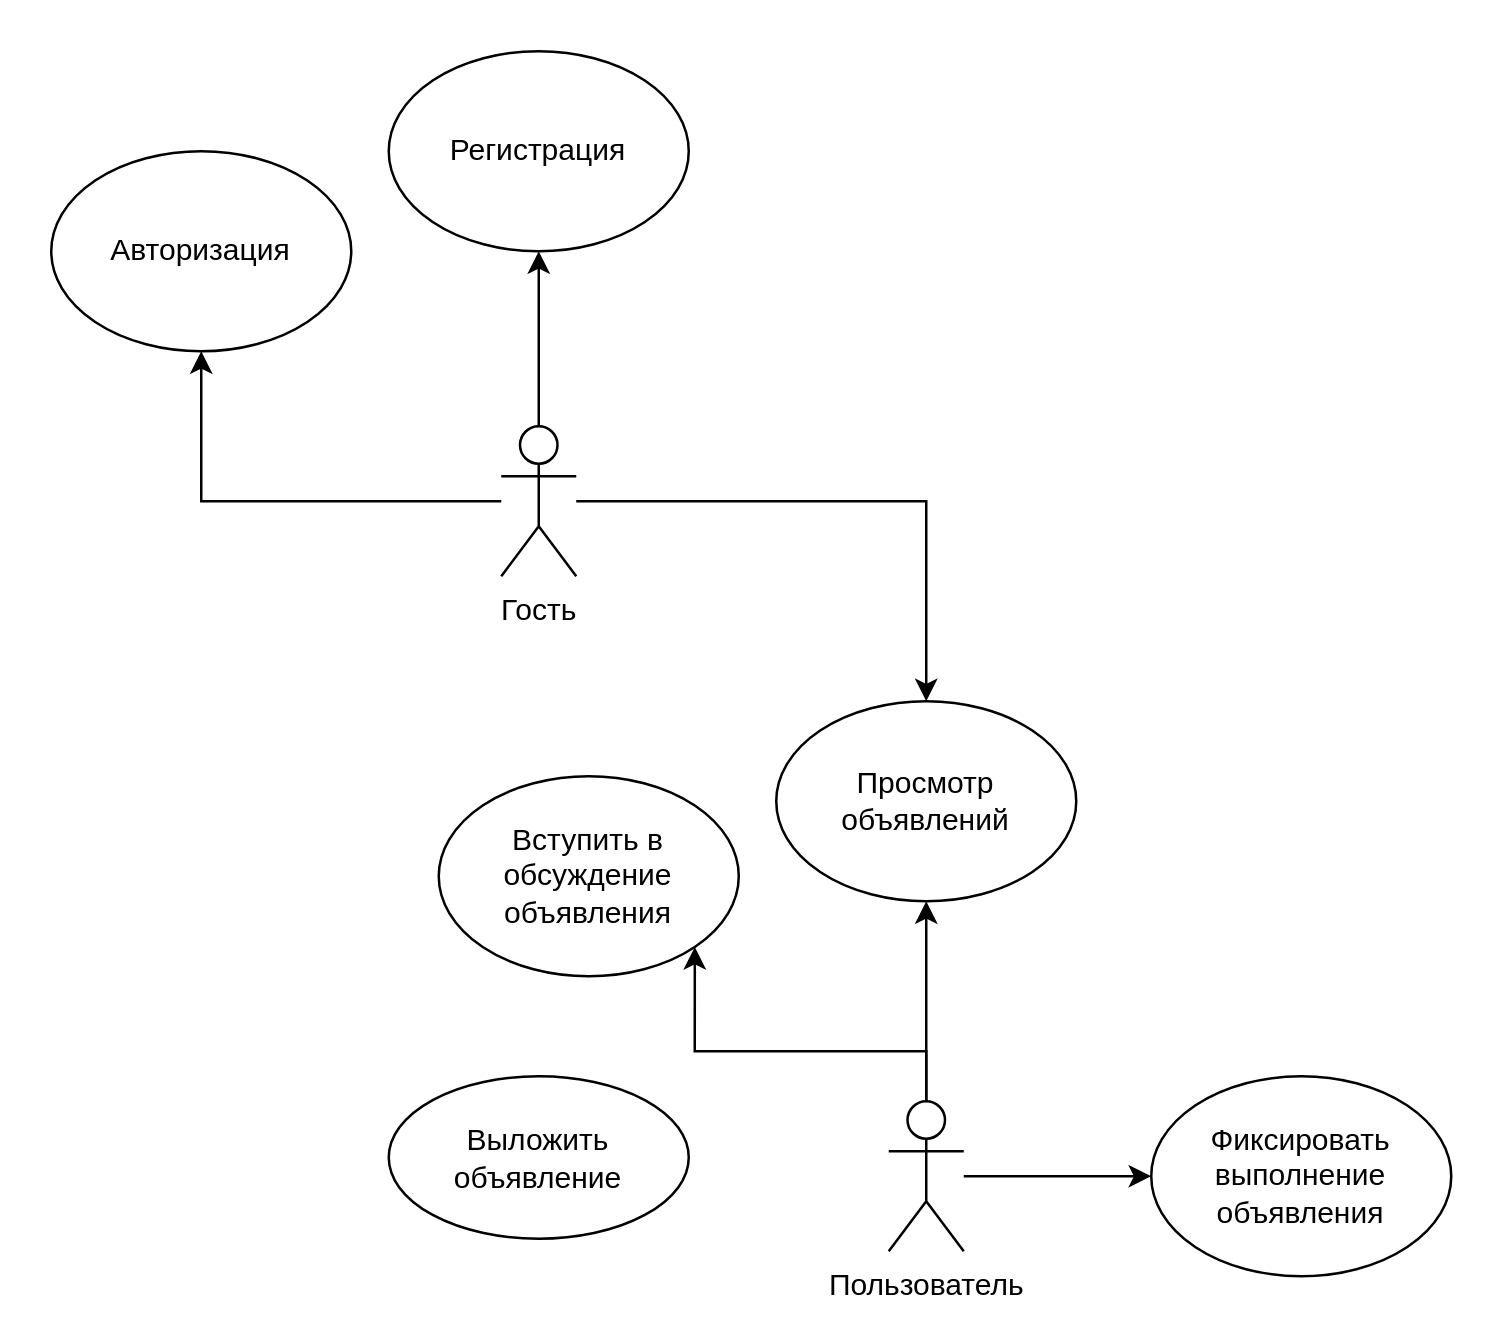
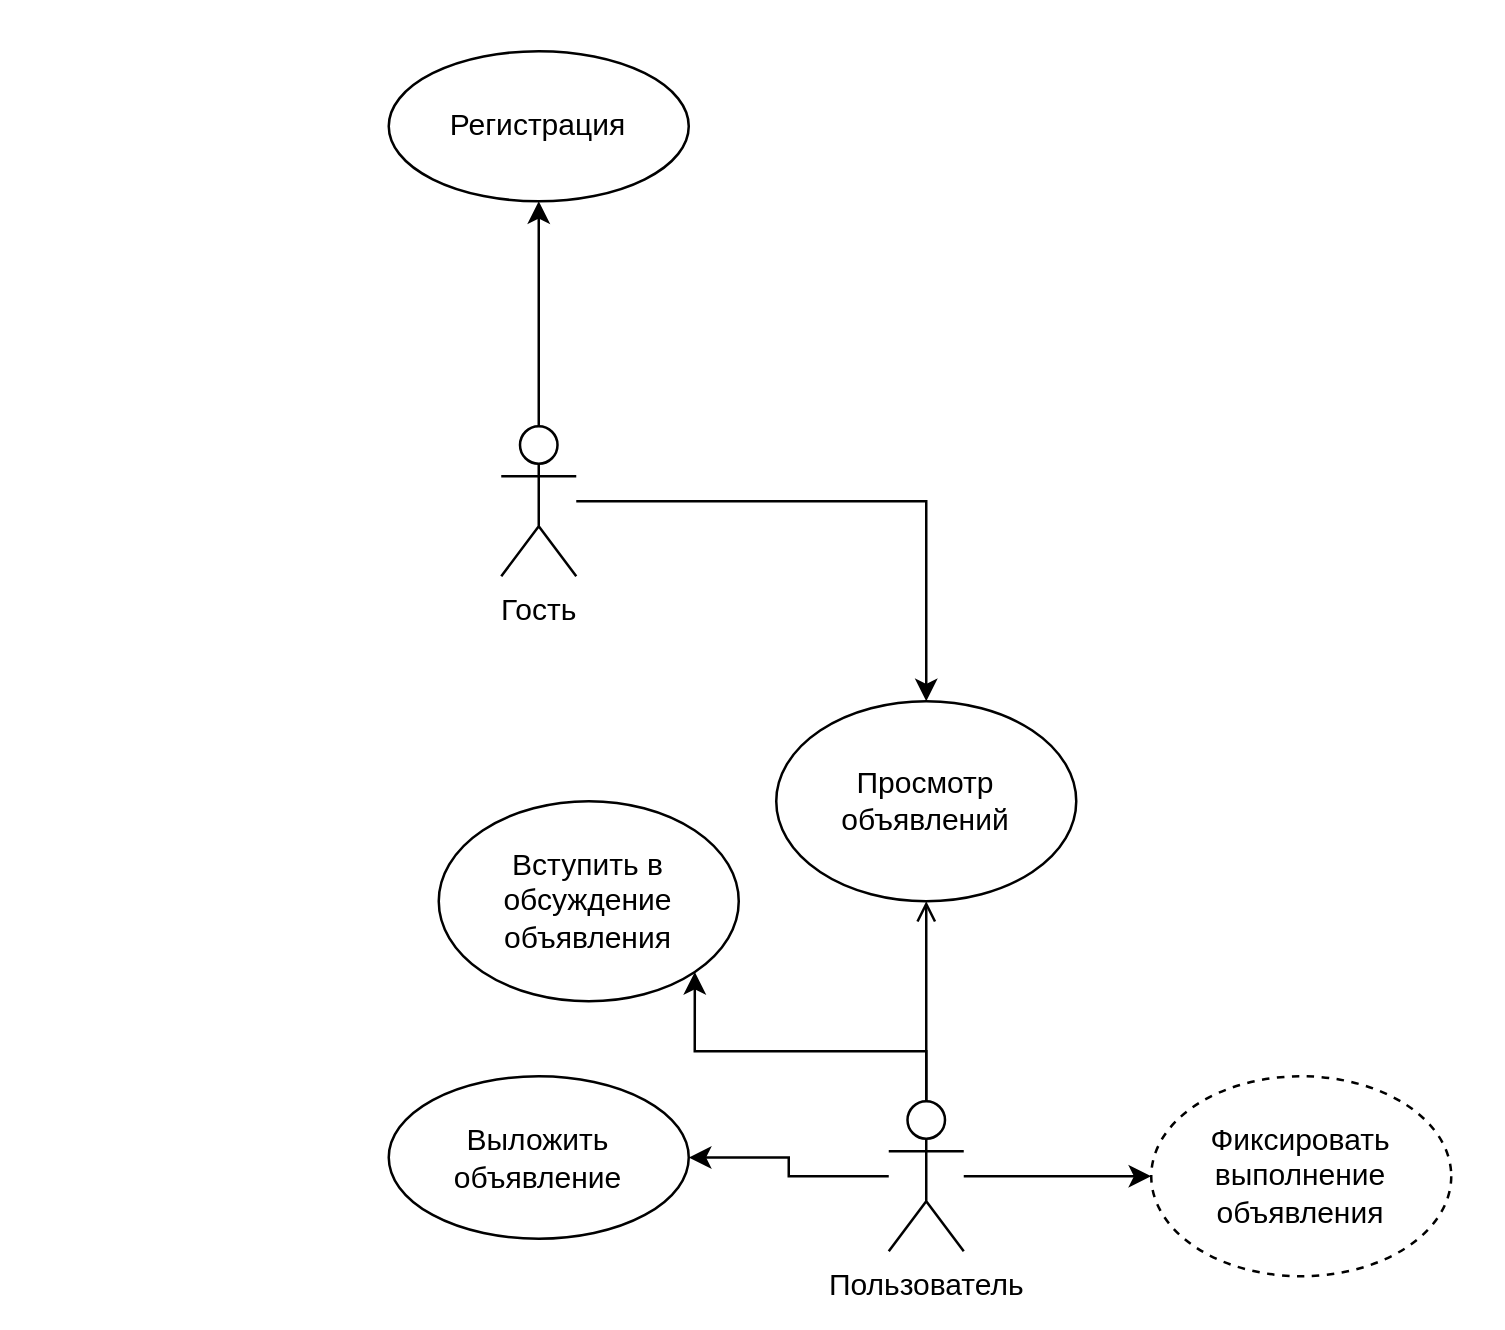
(539, 151) -> (539, 126)
(201, 251) -> none
(284, 501) -> none
(589, 876) -> (589, 901)
(926, 919) -> (926, 915)
none -> (789, 1175)
(1301, 1176) -> (1301, 1176)
